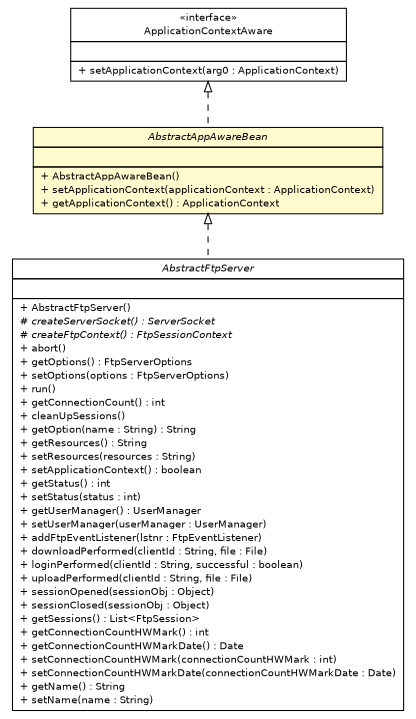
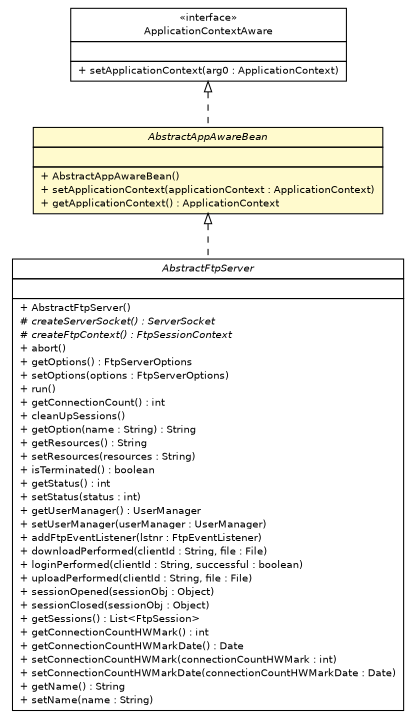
(111, 470) -> (87, 470)
